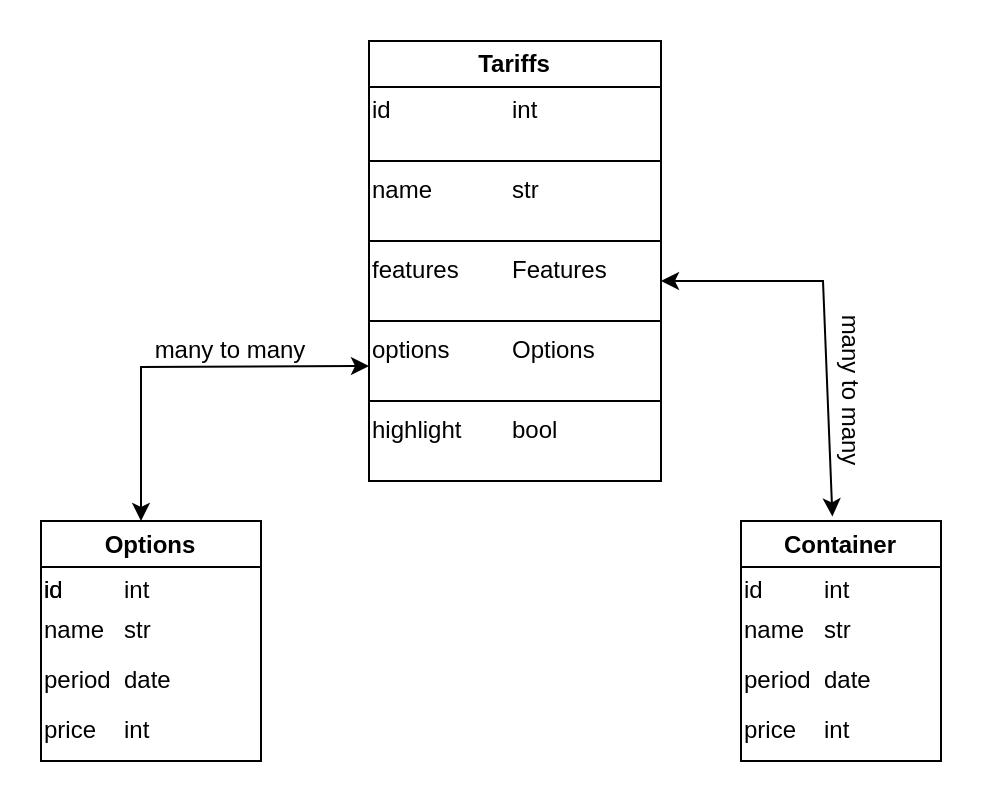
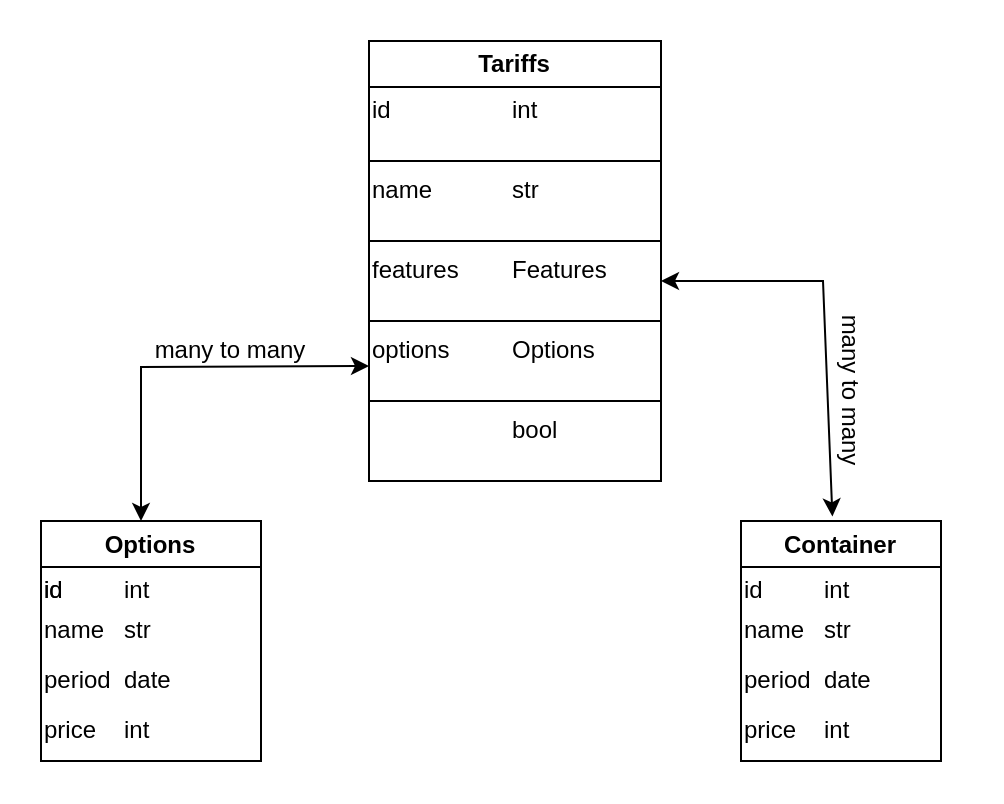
(439, 431) -> none
